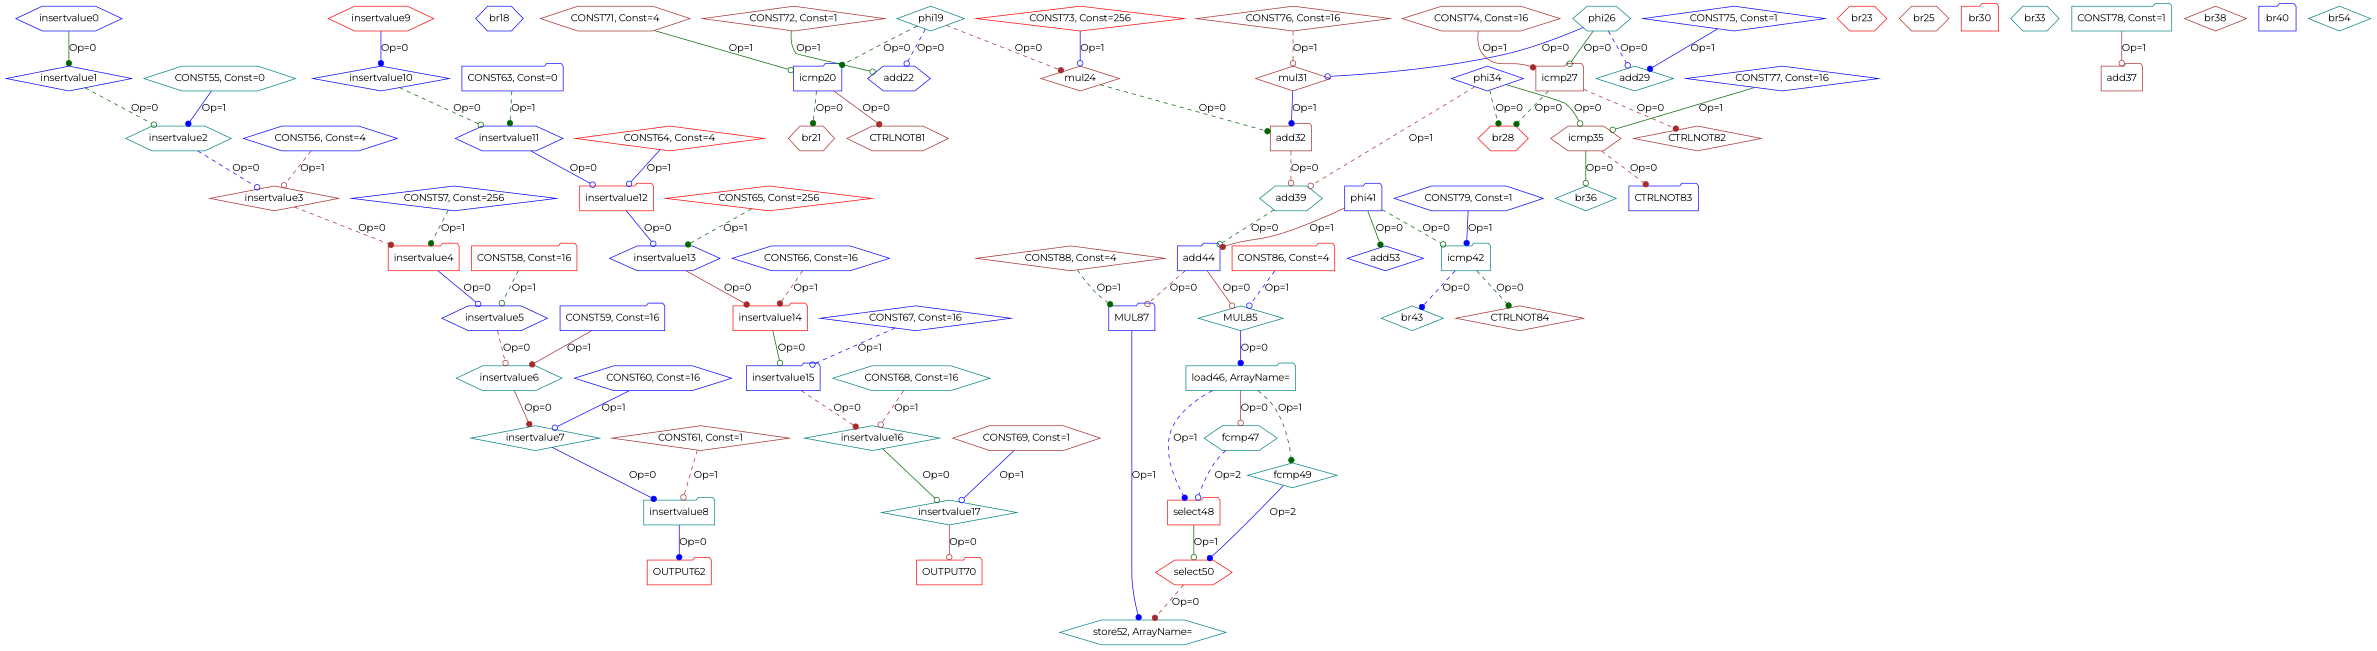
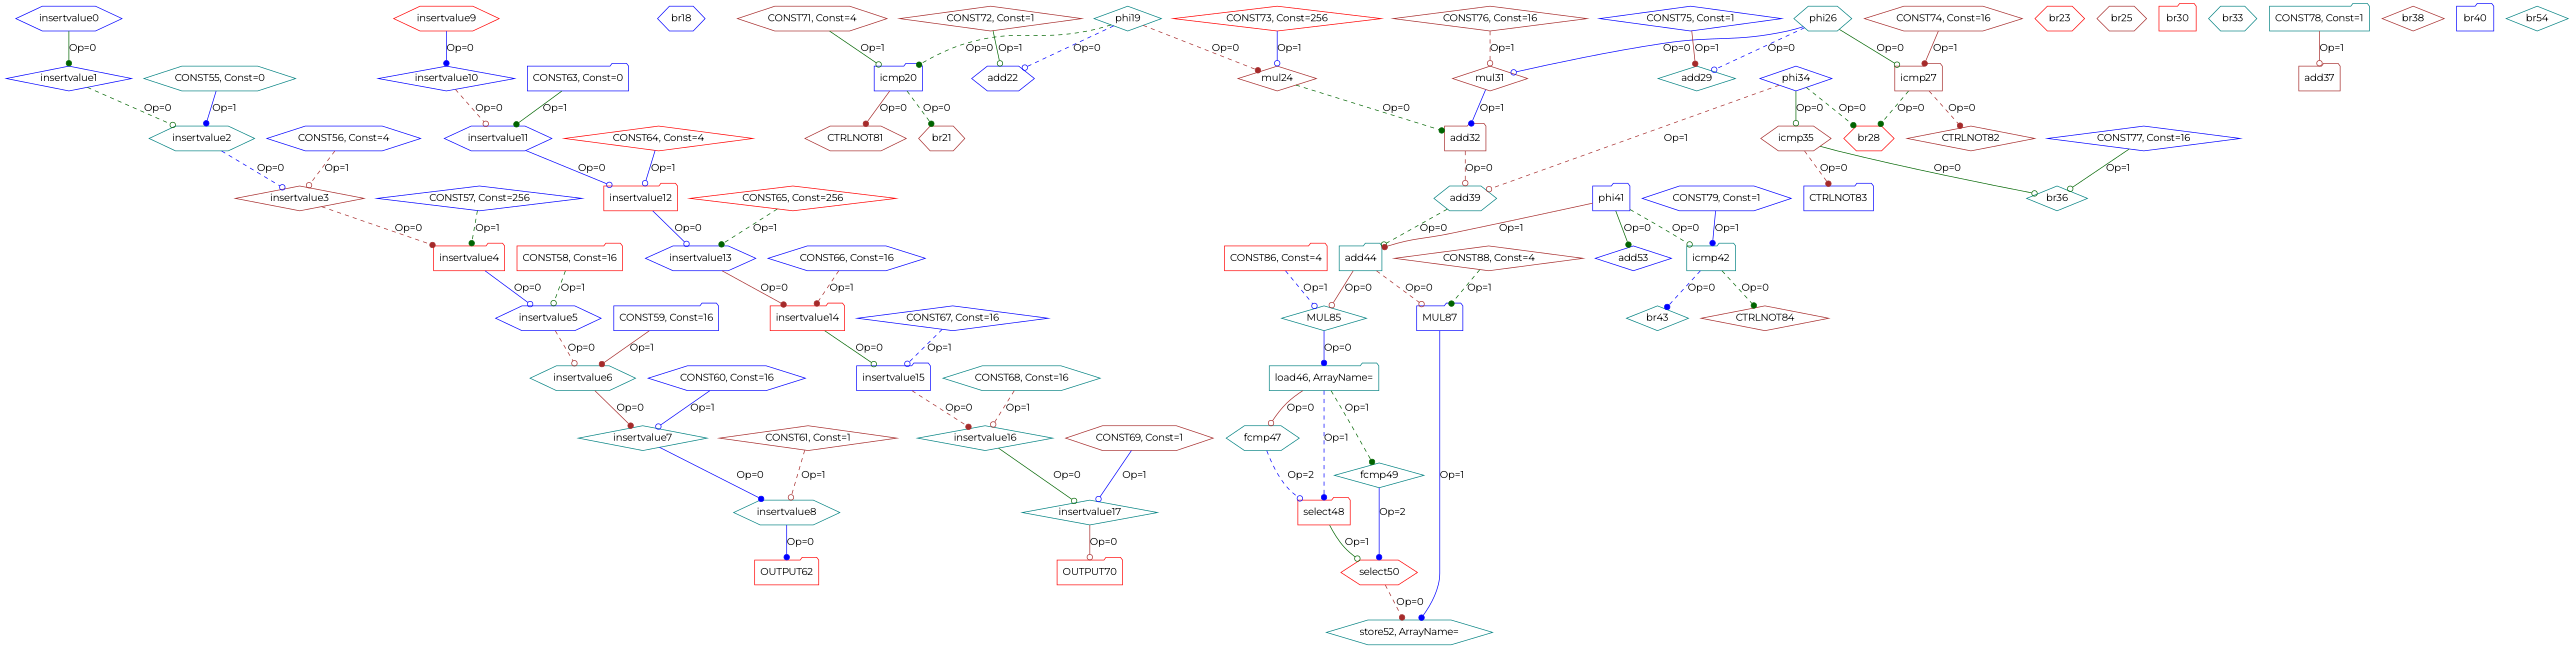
(1685, 48) -> (1693, 46)
(439, 106) -> (470, 106)
(511, 106) -> (540, 107)
(1685, 108) -> (2101, 168)
(1199, 258) -> (1361, 258)
(679, 513) -> (787, 513)
